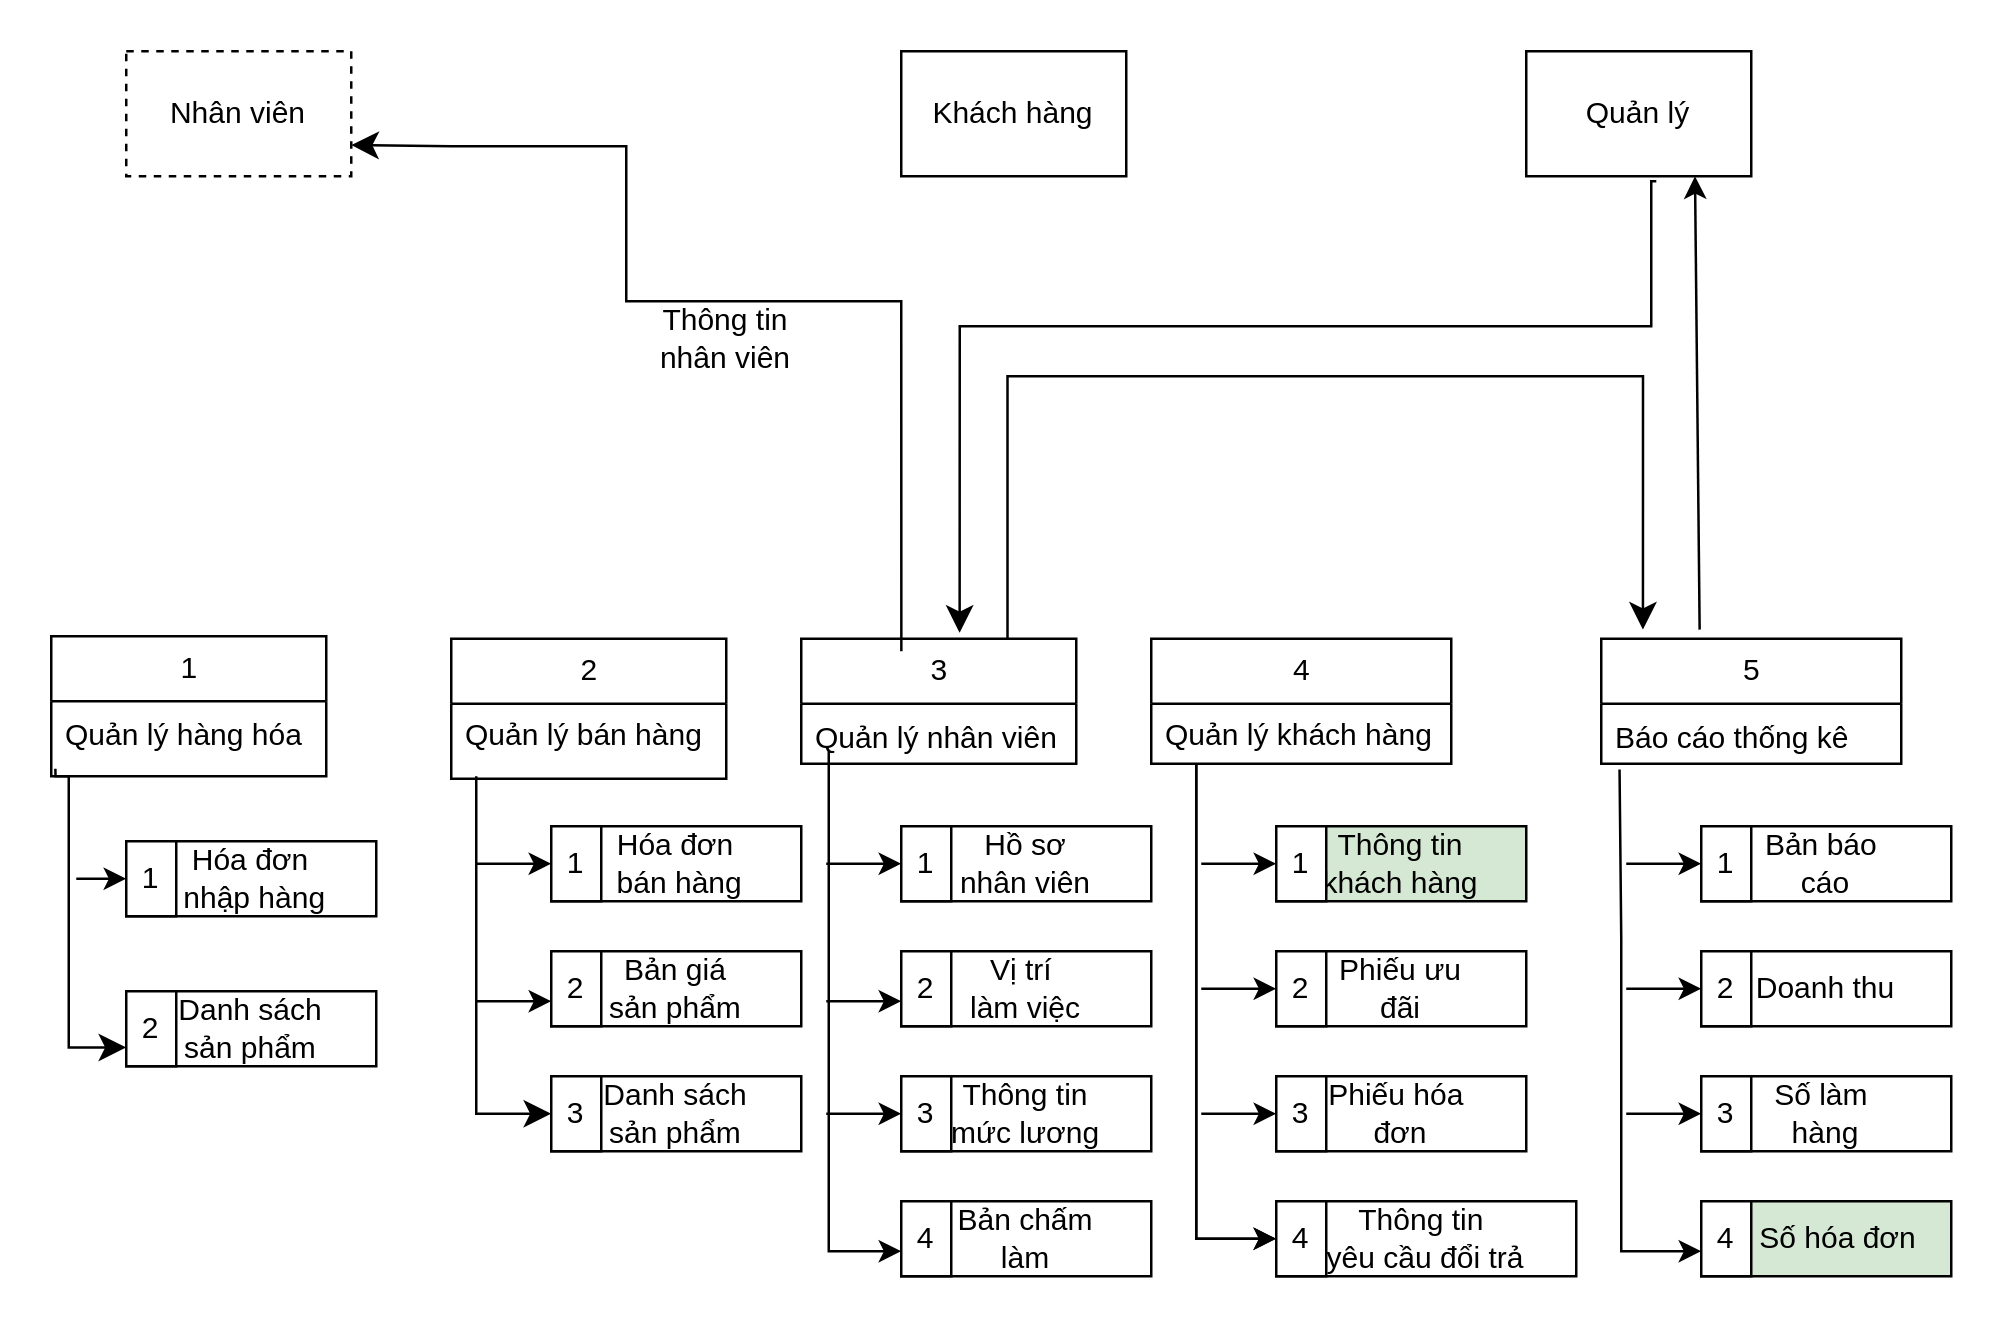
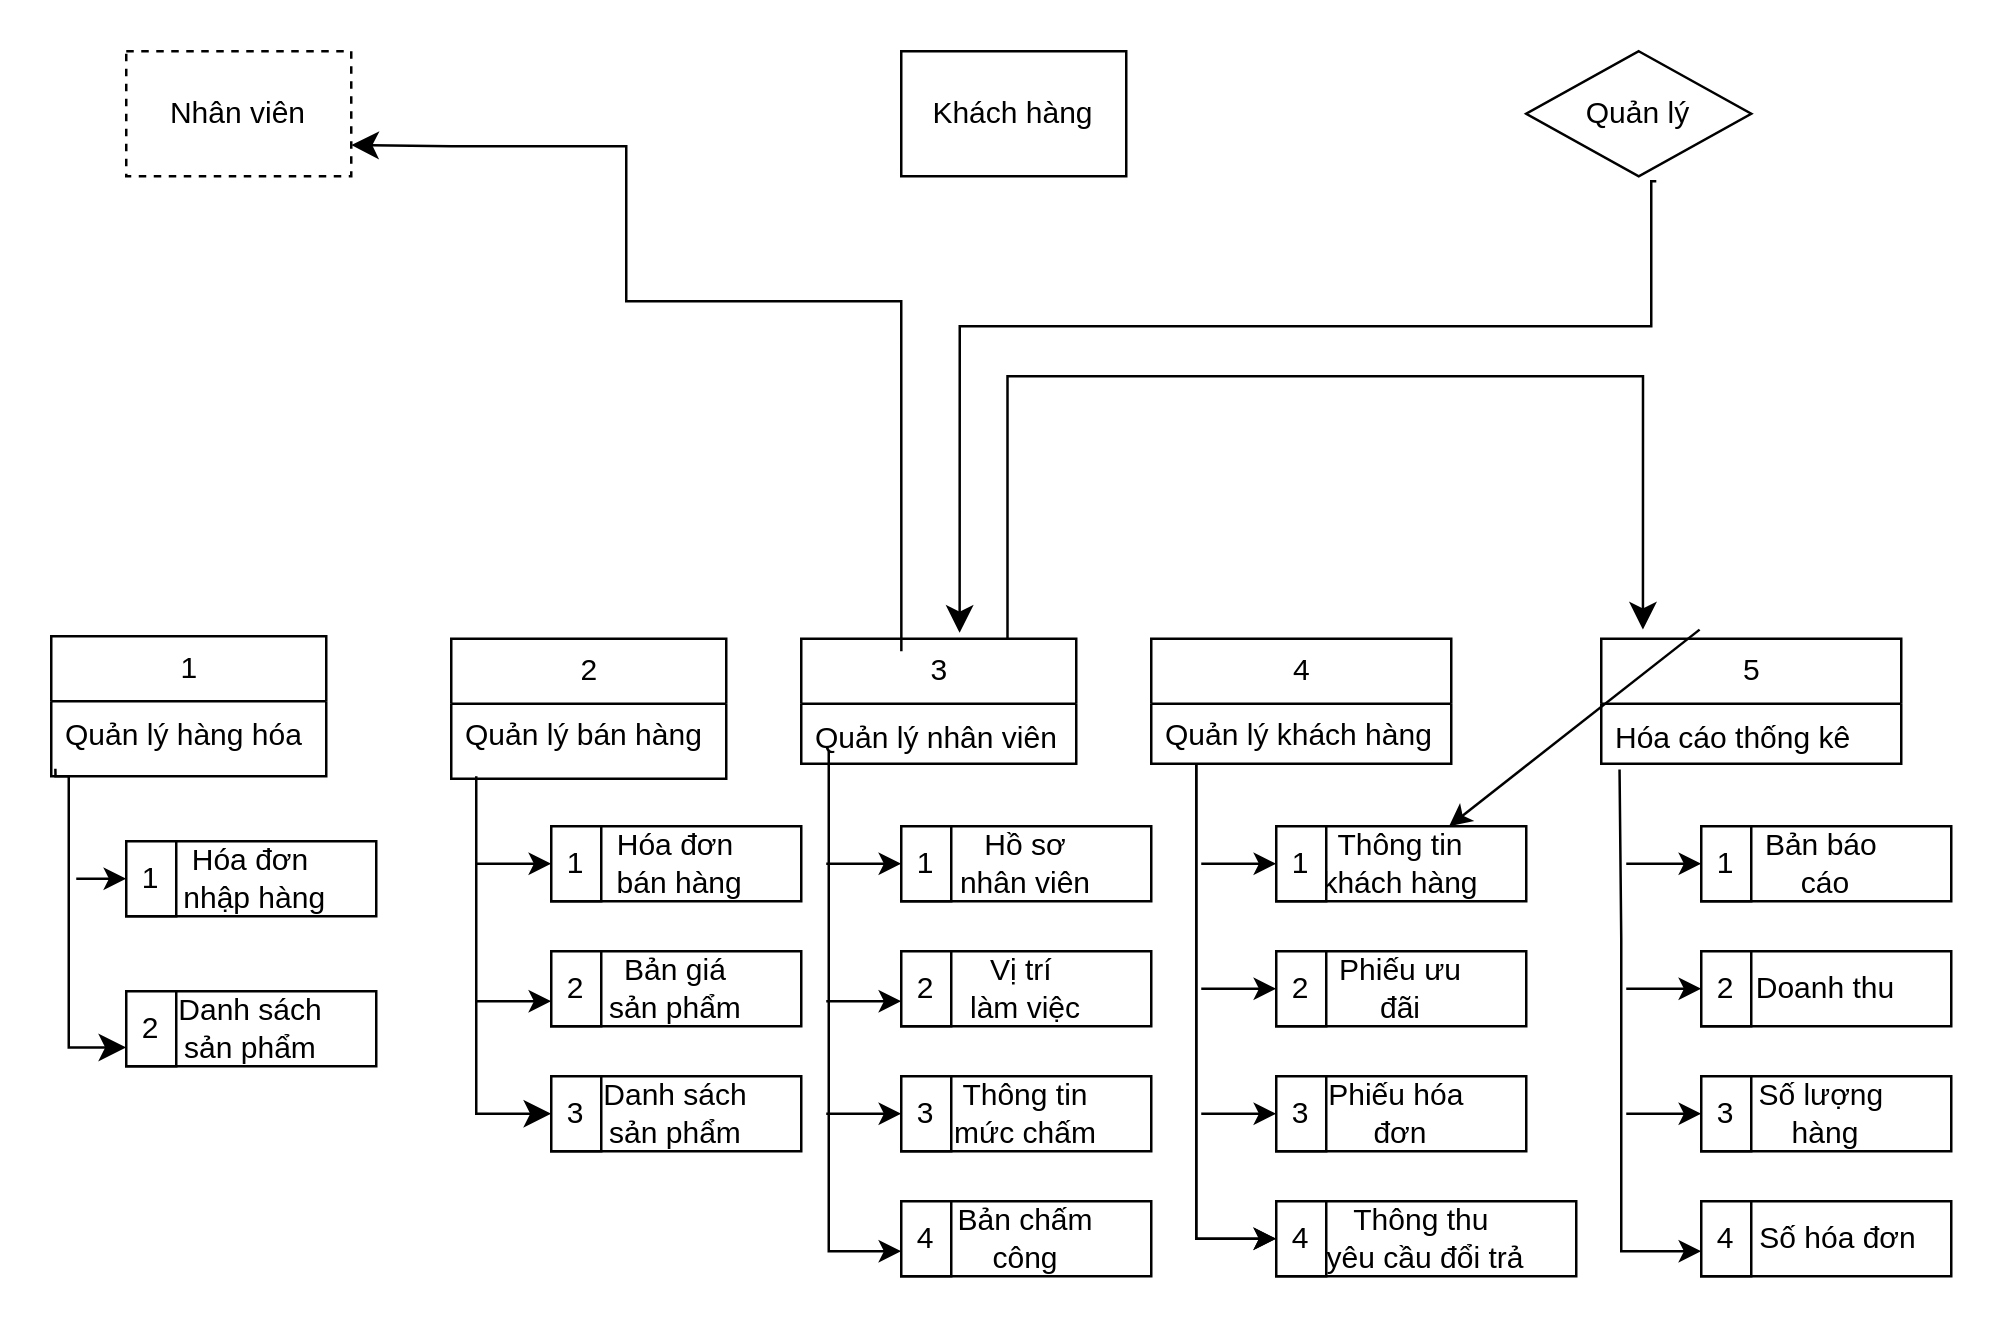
(1639, 114) -> (1639, 114)
(726, 339) -> none
(1697, 411) -> (1573, 729)
(1739, 739) -> (1739, 739)
(1401, 864) -> (1401, 864)
(1026, 1114) -> (1026, 1114)
(1826, 1114) -> (1826, 1114)
(1026, 1239) -> (1026, 1239)
(1426, 1239) -> (1426, 1239)
(1826, 1239) -> (1826, 1239)
